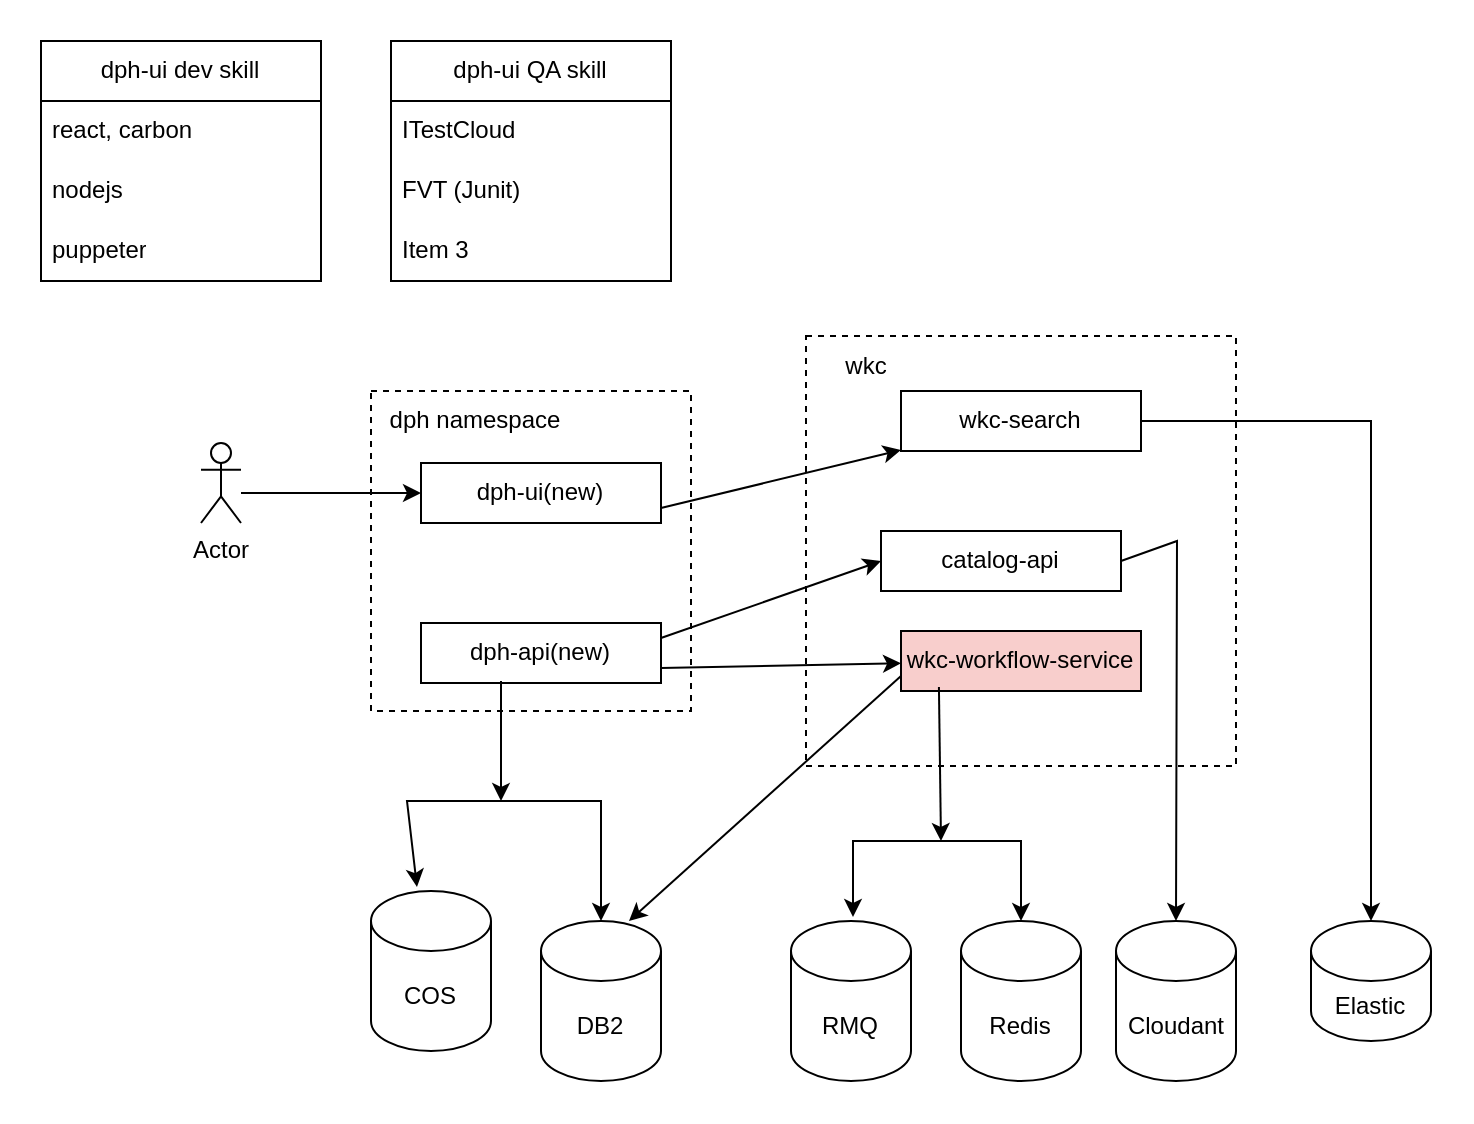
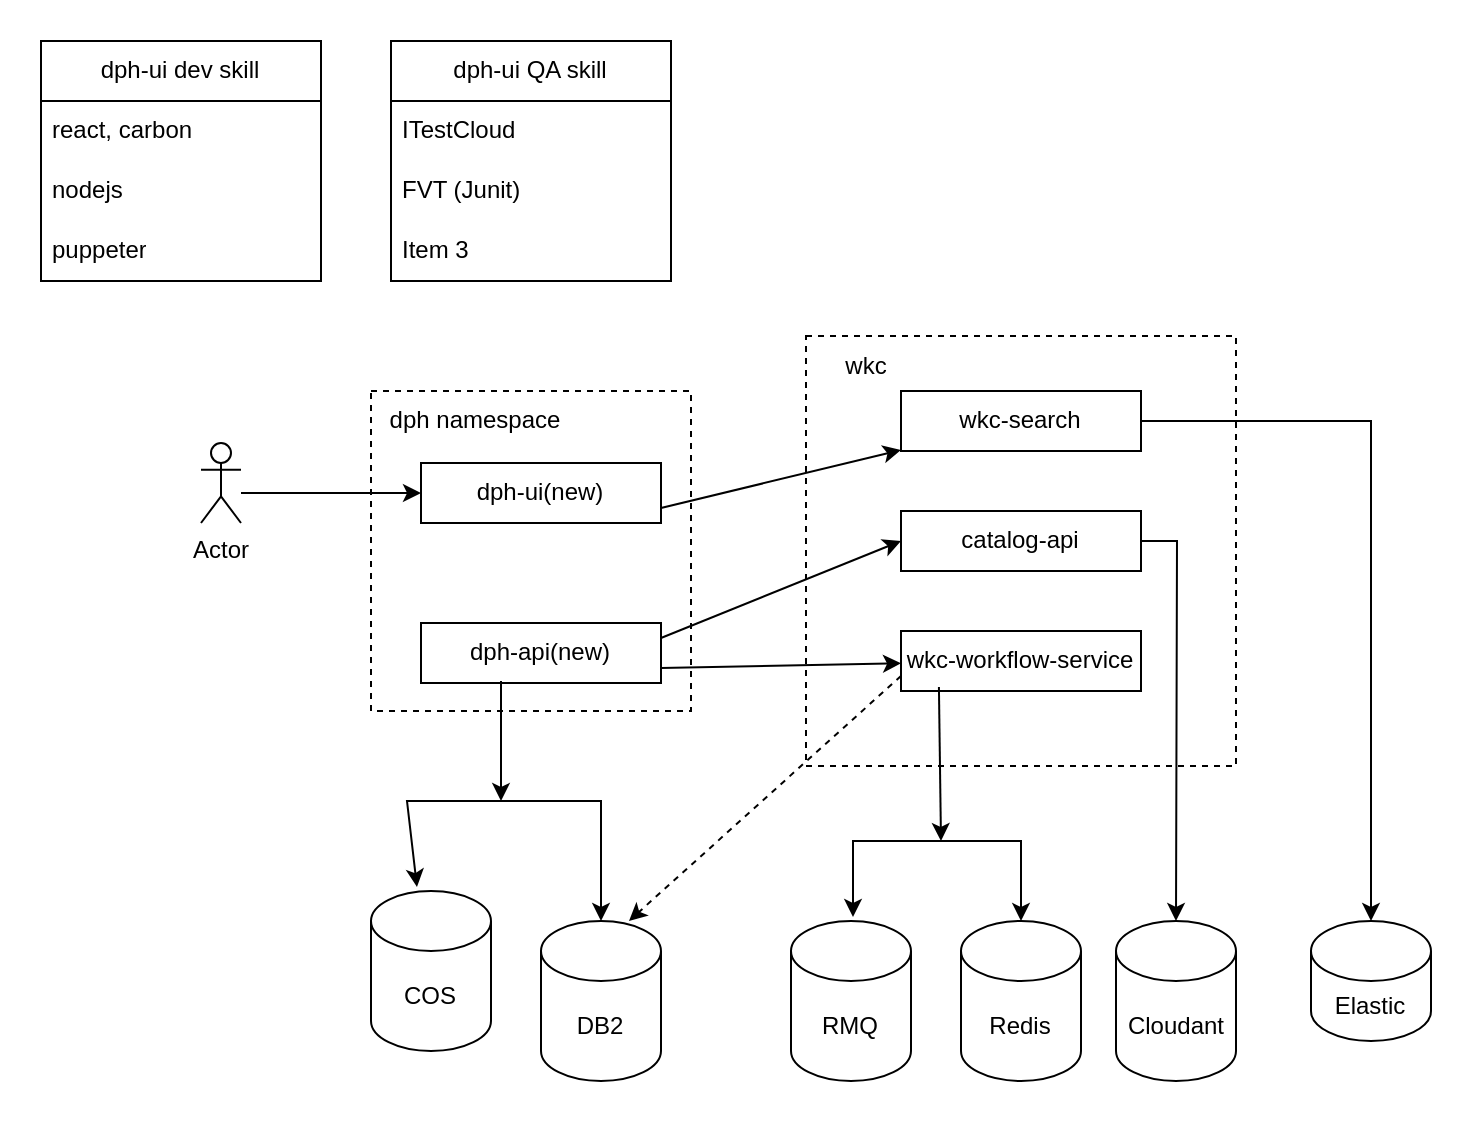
(1001, 561) -> (1021, 541)
(1021, 661) -> (1021, 661)
(769, 795) -> (769, 795)
